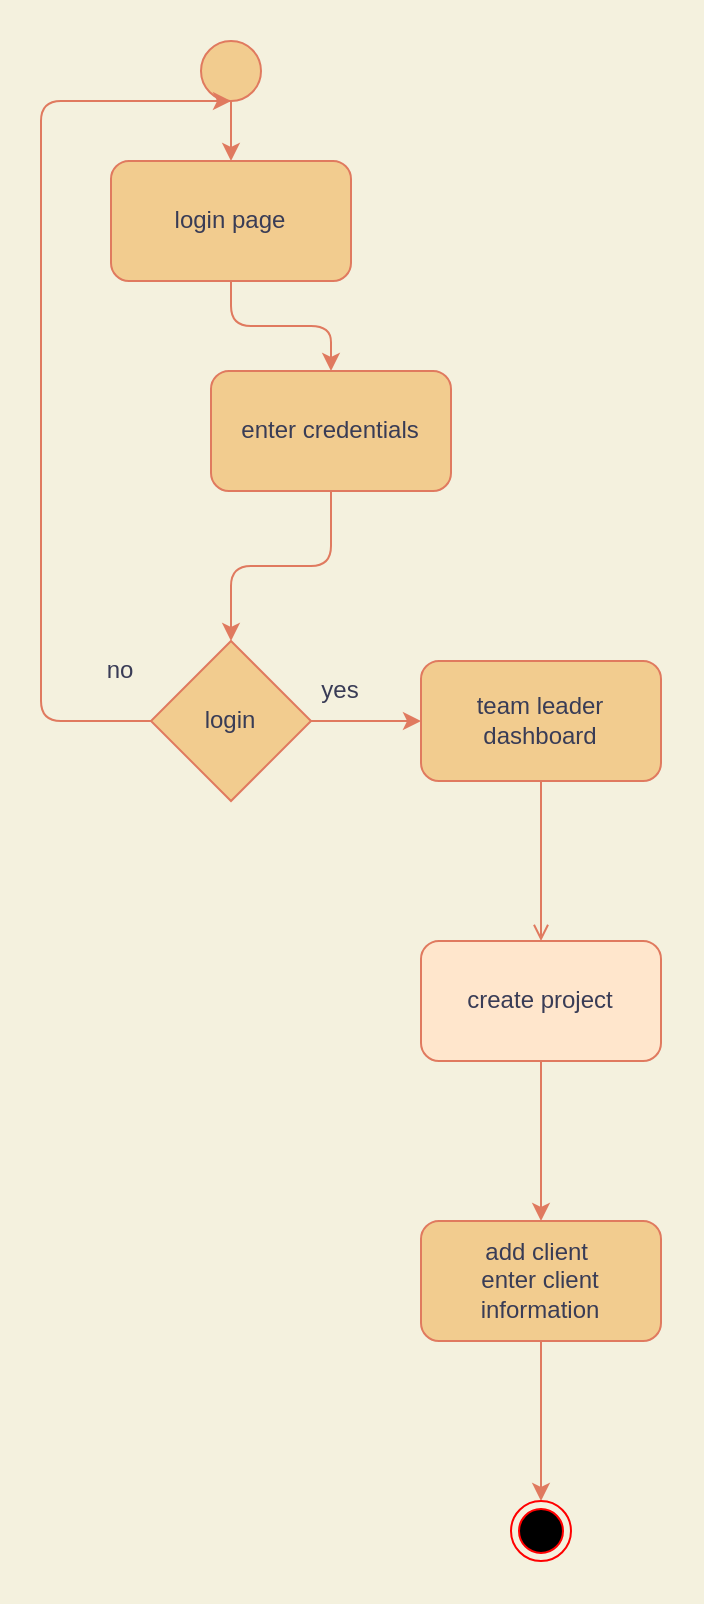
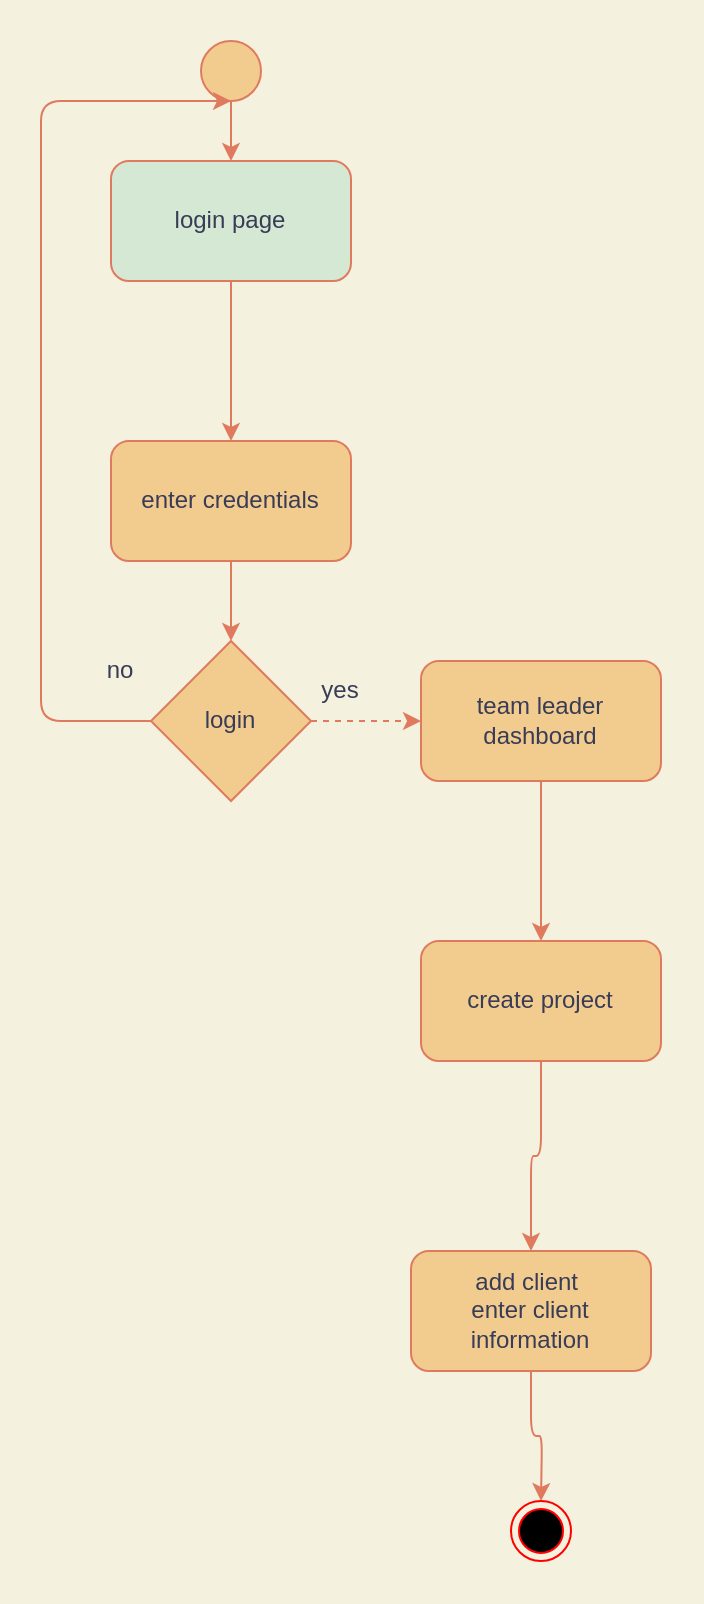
(231, 221) -> (231, 221)
(331, 431) -> (231, 501)
(360, 721) -> (360, 721)
(541, 928) -> (541, 926)
(541, 1001) -> (541, 1001)
(541, 1281) -> (531, 1311)
